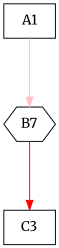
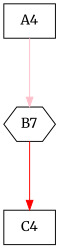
(30, 21) -> (30, 21)
(30, 227) -> (30, 227)
